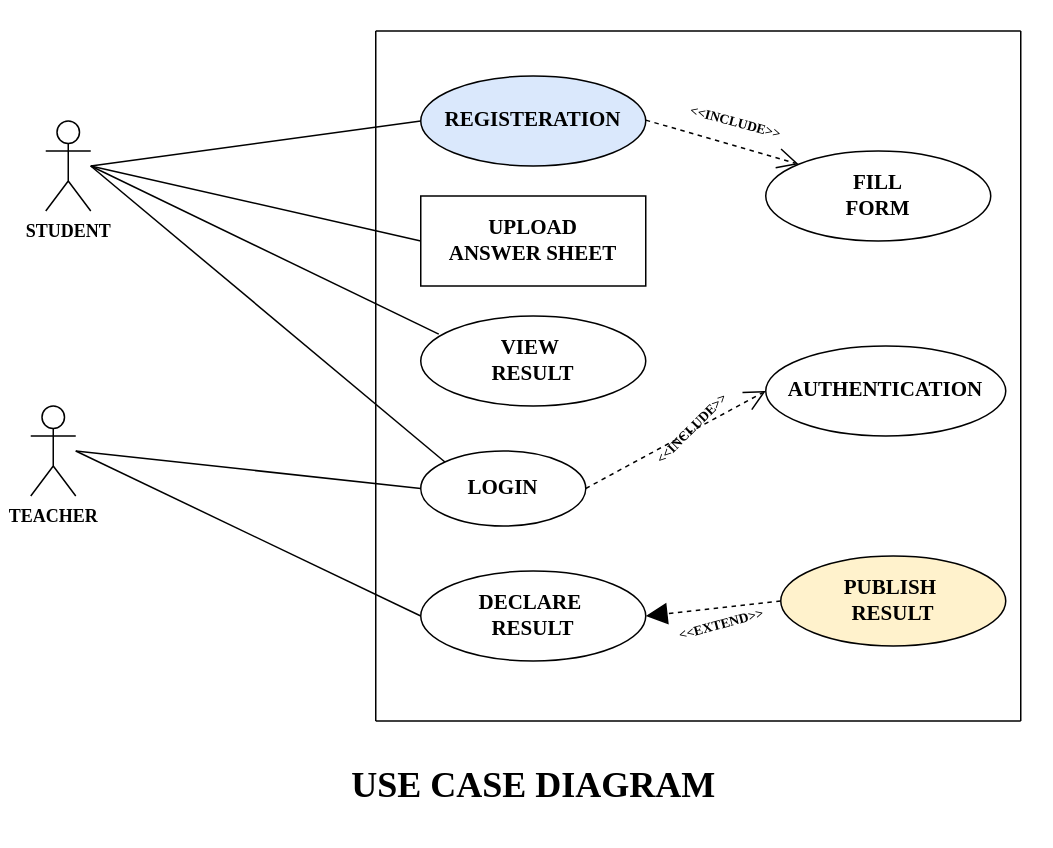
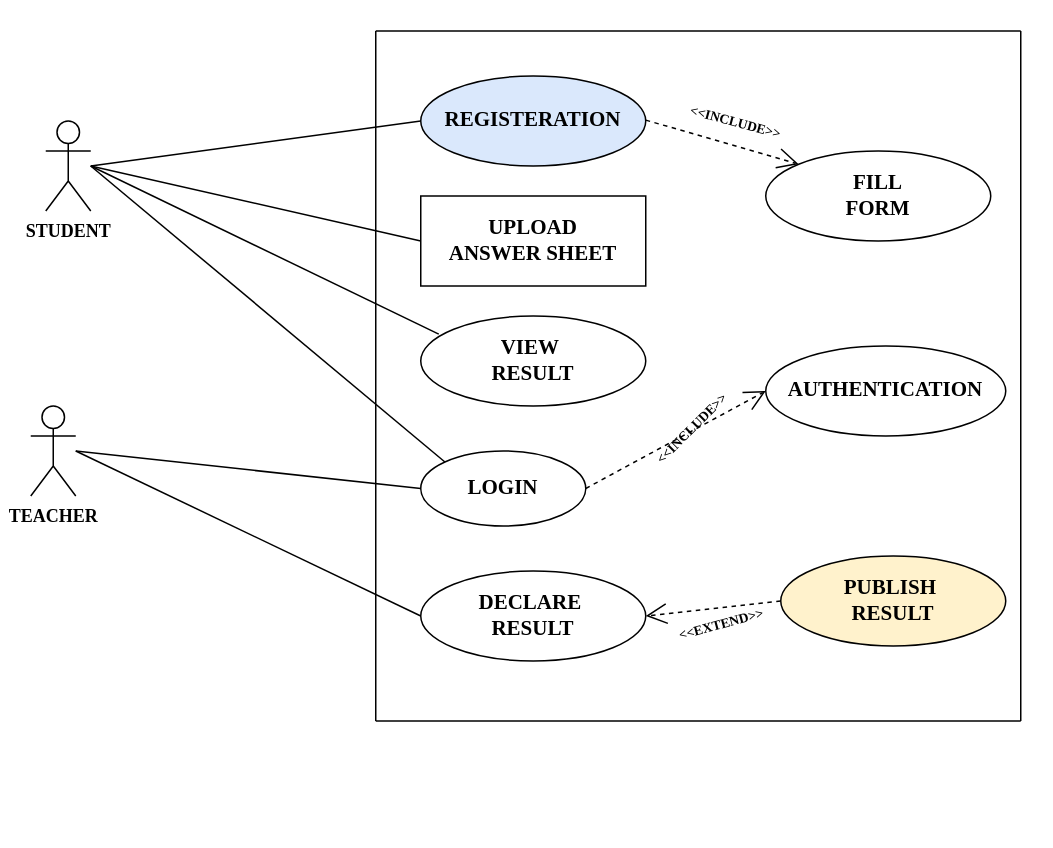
(668, 613) -> (659, 614)
(533, 785) -> none
